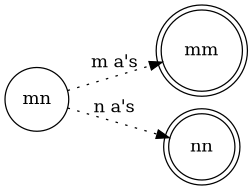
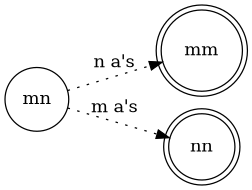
(115, 63) -> (115, 63)
(115, 108) -> (115, 108)
